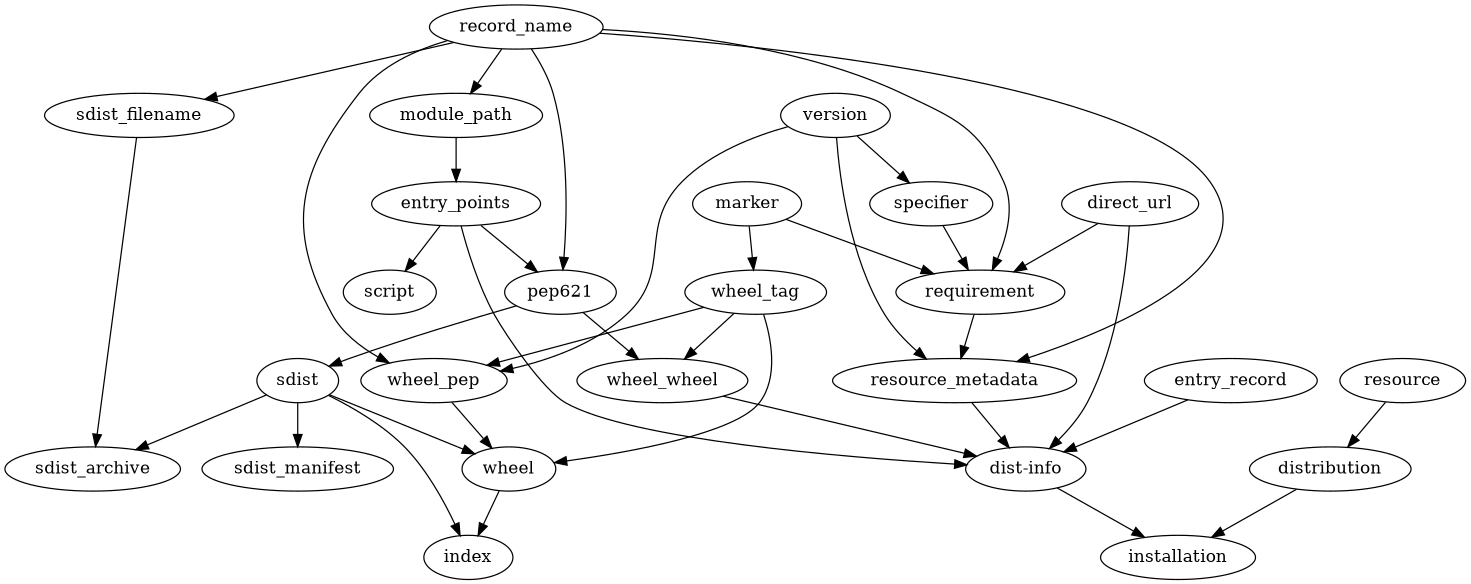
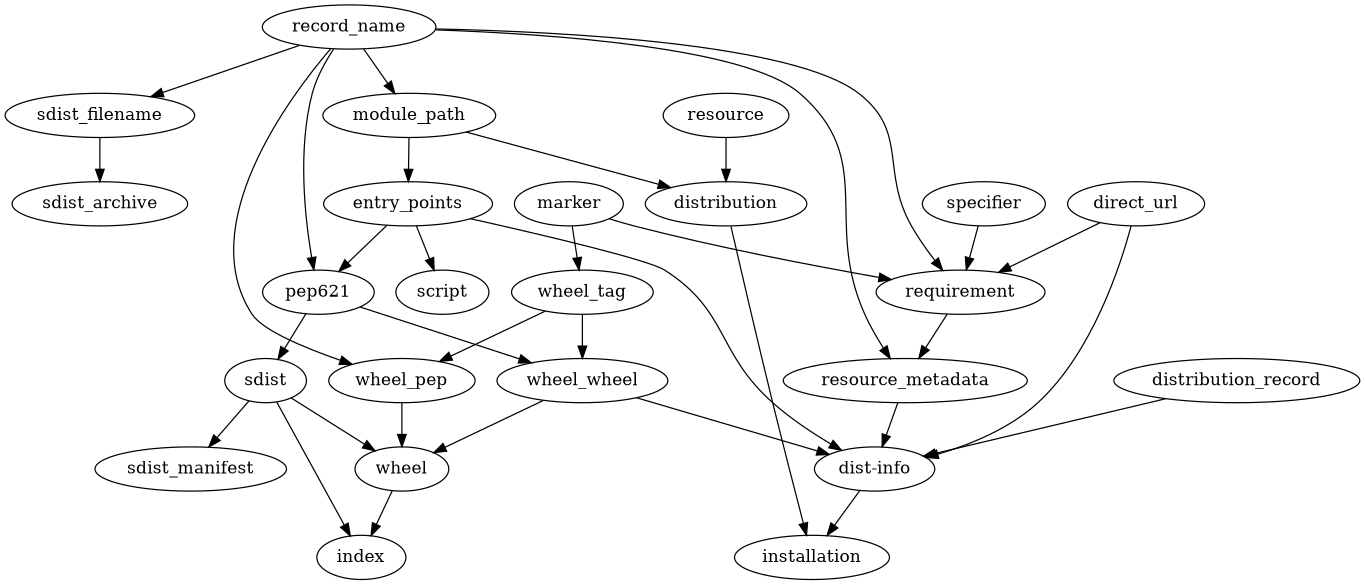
(835, 115) -> none
none -> (562, 158)
(1231, 381) -> (1237, 381)
(207, 420) -> none
(711, 430) -> (494, 424)
